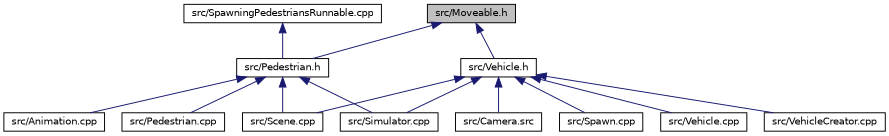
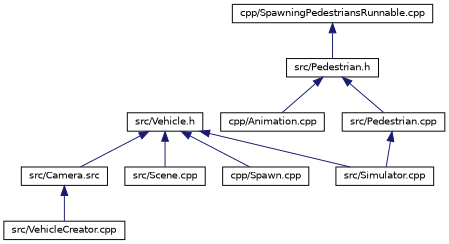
(283, 14) -> (333, 14)
(471, 14) -> none
(660, 95) -> (64, 208)
(340, 97) -> (388, 154)
(283, 100) -> none
(54, 122) -> (273, 122)
(601, 122) -> (266, 176)
(704, 122) -> none
